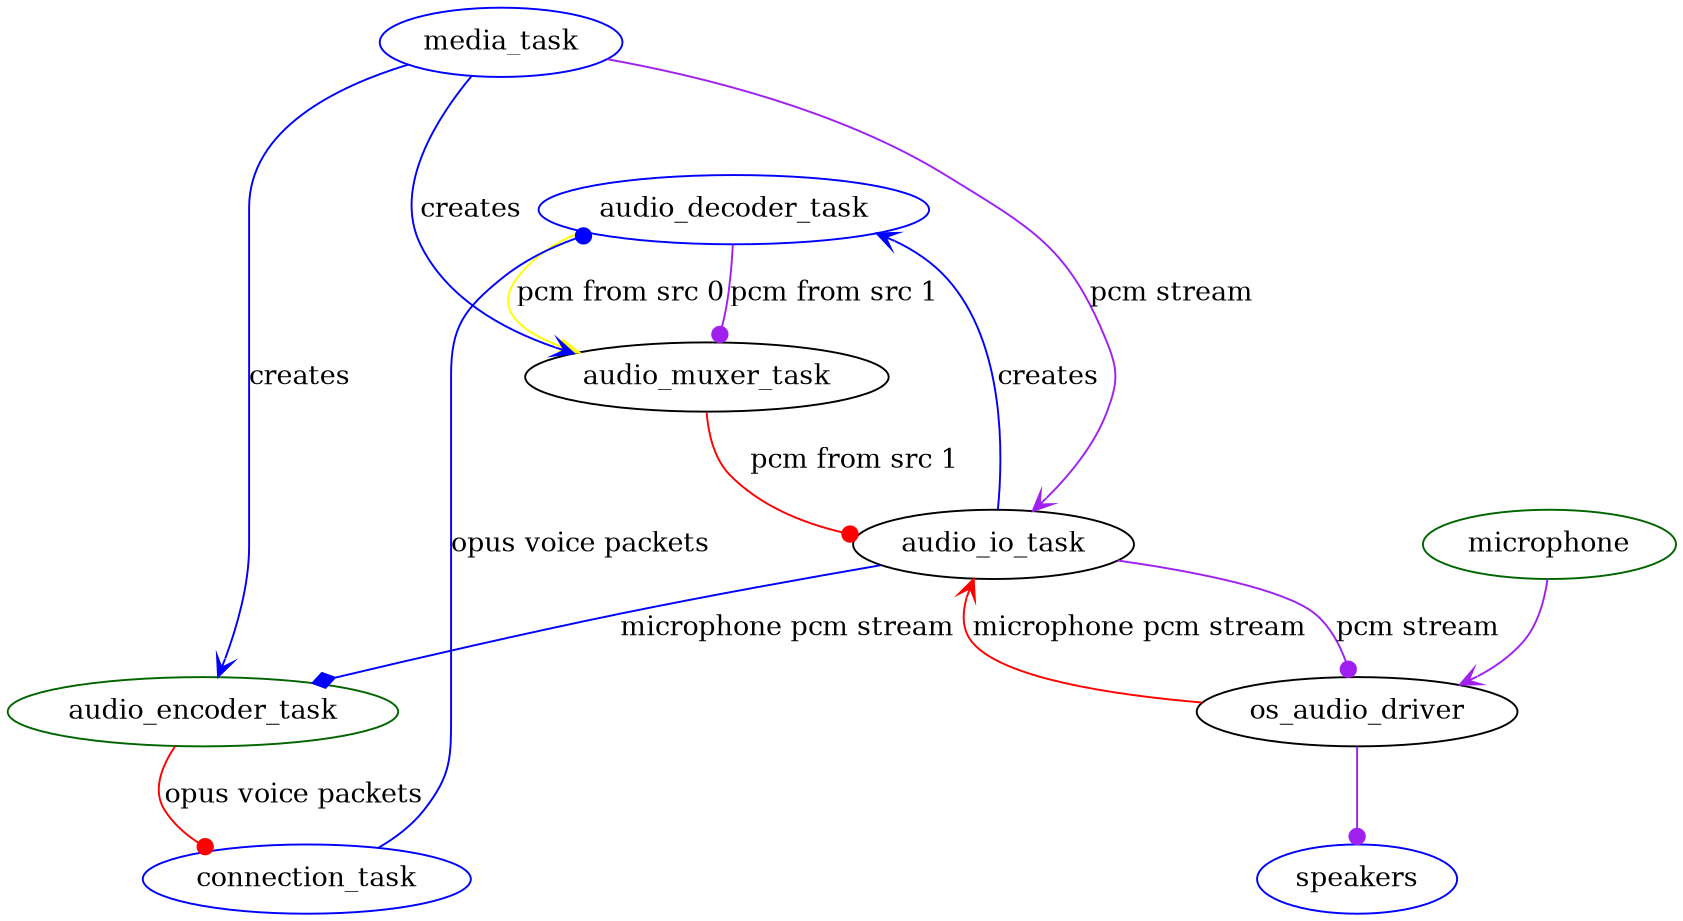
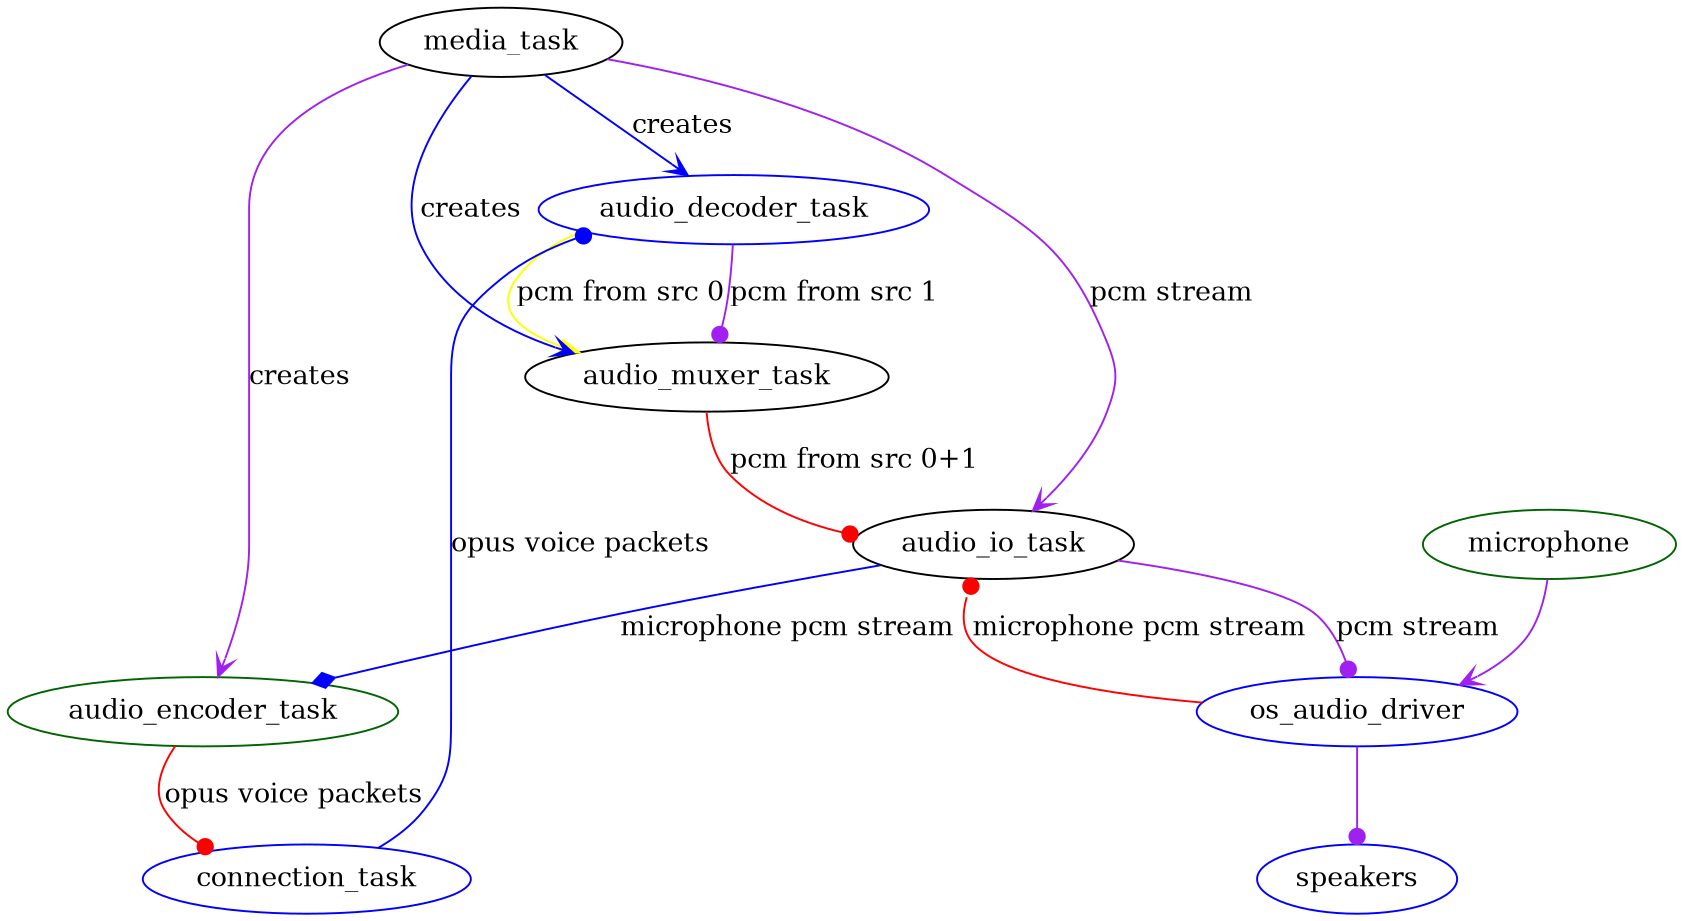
(501, 42) -> (501, 42)
(249, 320) -> (249, 320)
(987, 357) -> (608, 120)
(855, 461) -> (855, 461)
(1060, 682) -> (1060, 682)
(1357, 712) -> (1357, 712)
